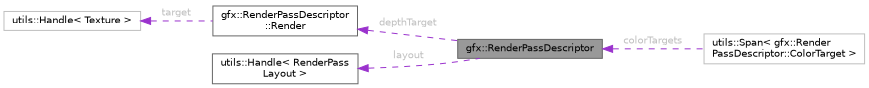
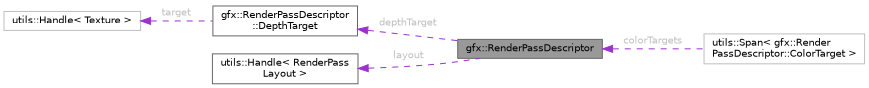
(285, 21) -> (285, 21)
